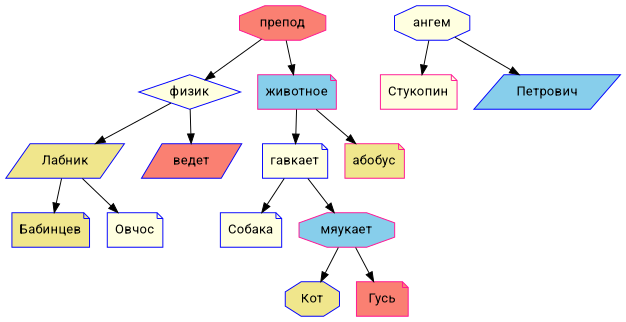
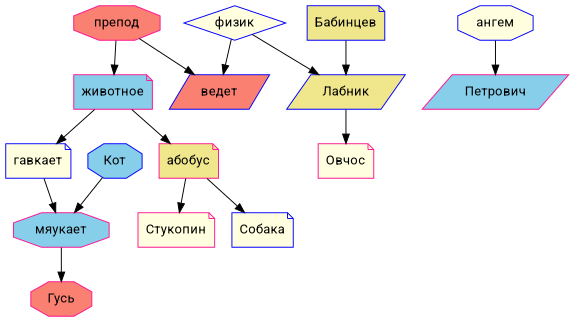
(426, 53) -> (183, 191)
(237, 57) -> (163, 54)
(547, 92) -> (495, 92)
(59, 191) -> (346, 53)
(276, 191) -> (222, 192)
(135, 230) -> (346, 161)
(332, 260) -> (92, 191)
(312, 299) -> (115, 161)
(382, 299) -> (61, 299)
